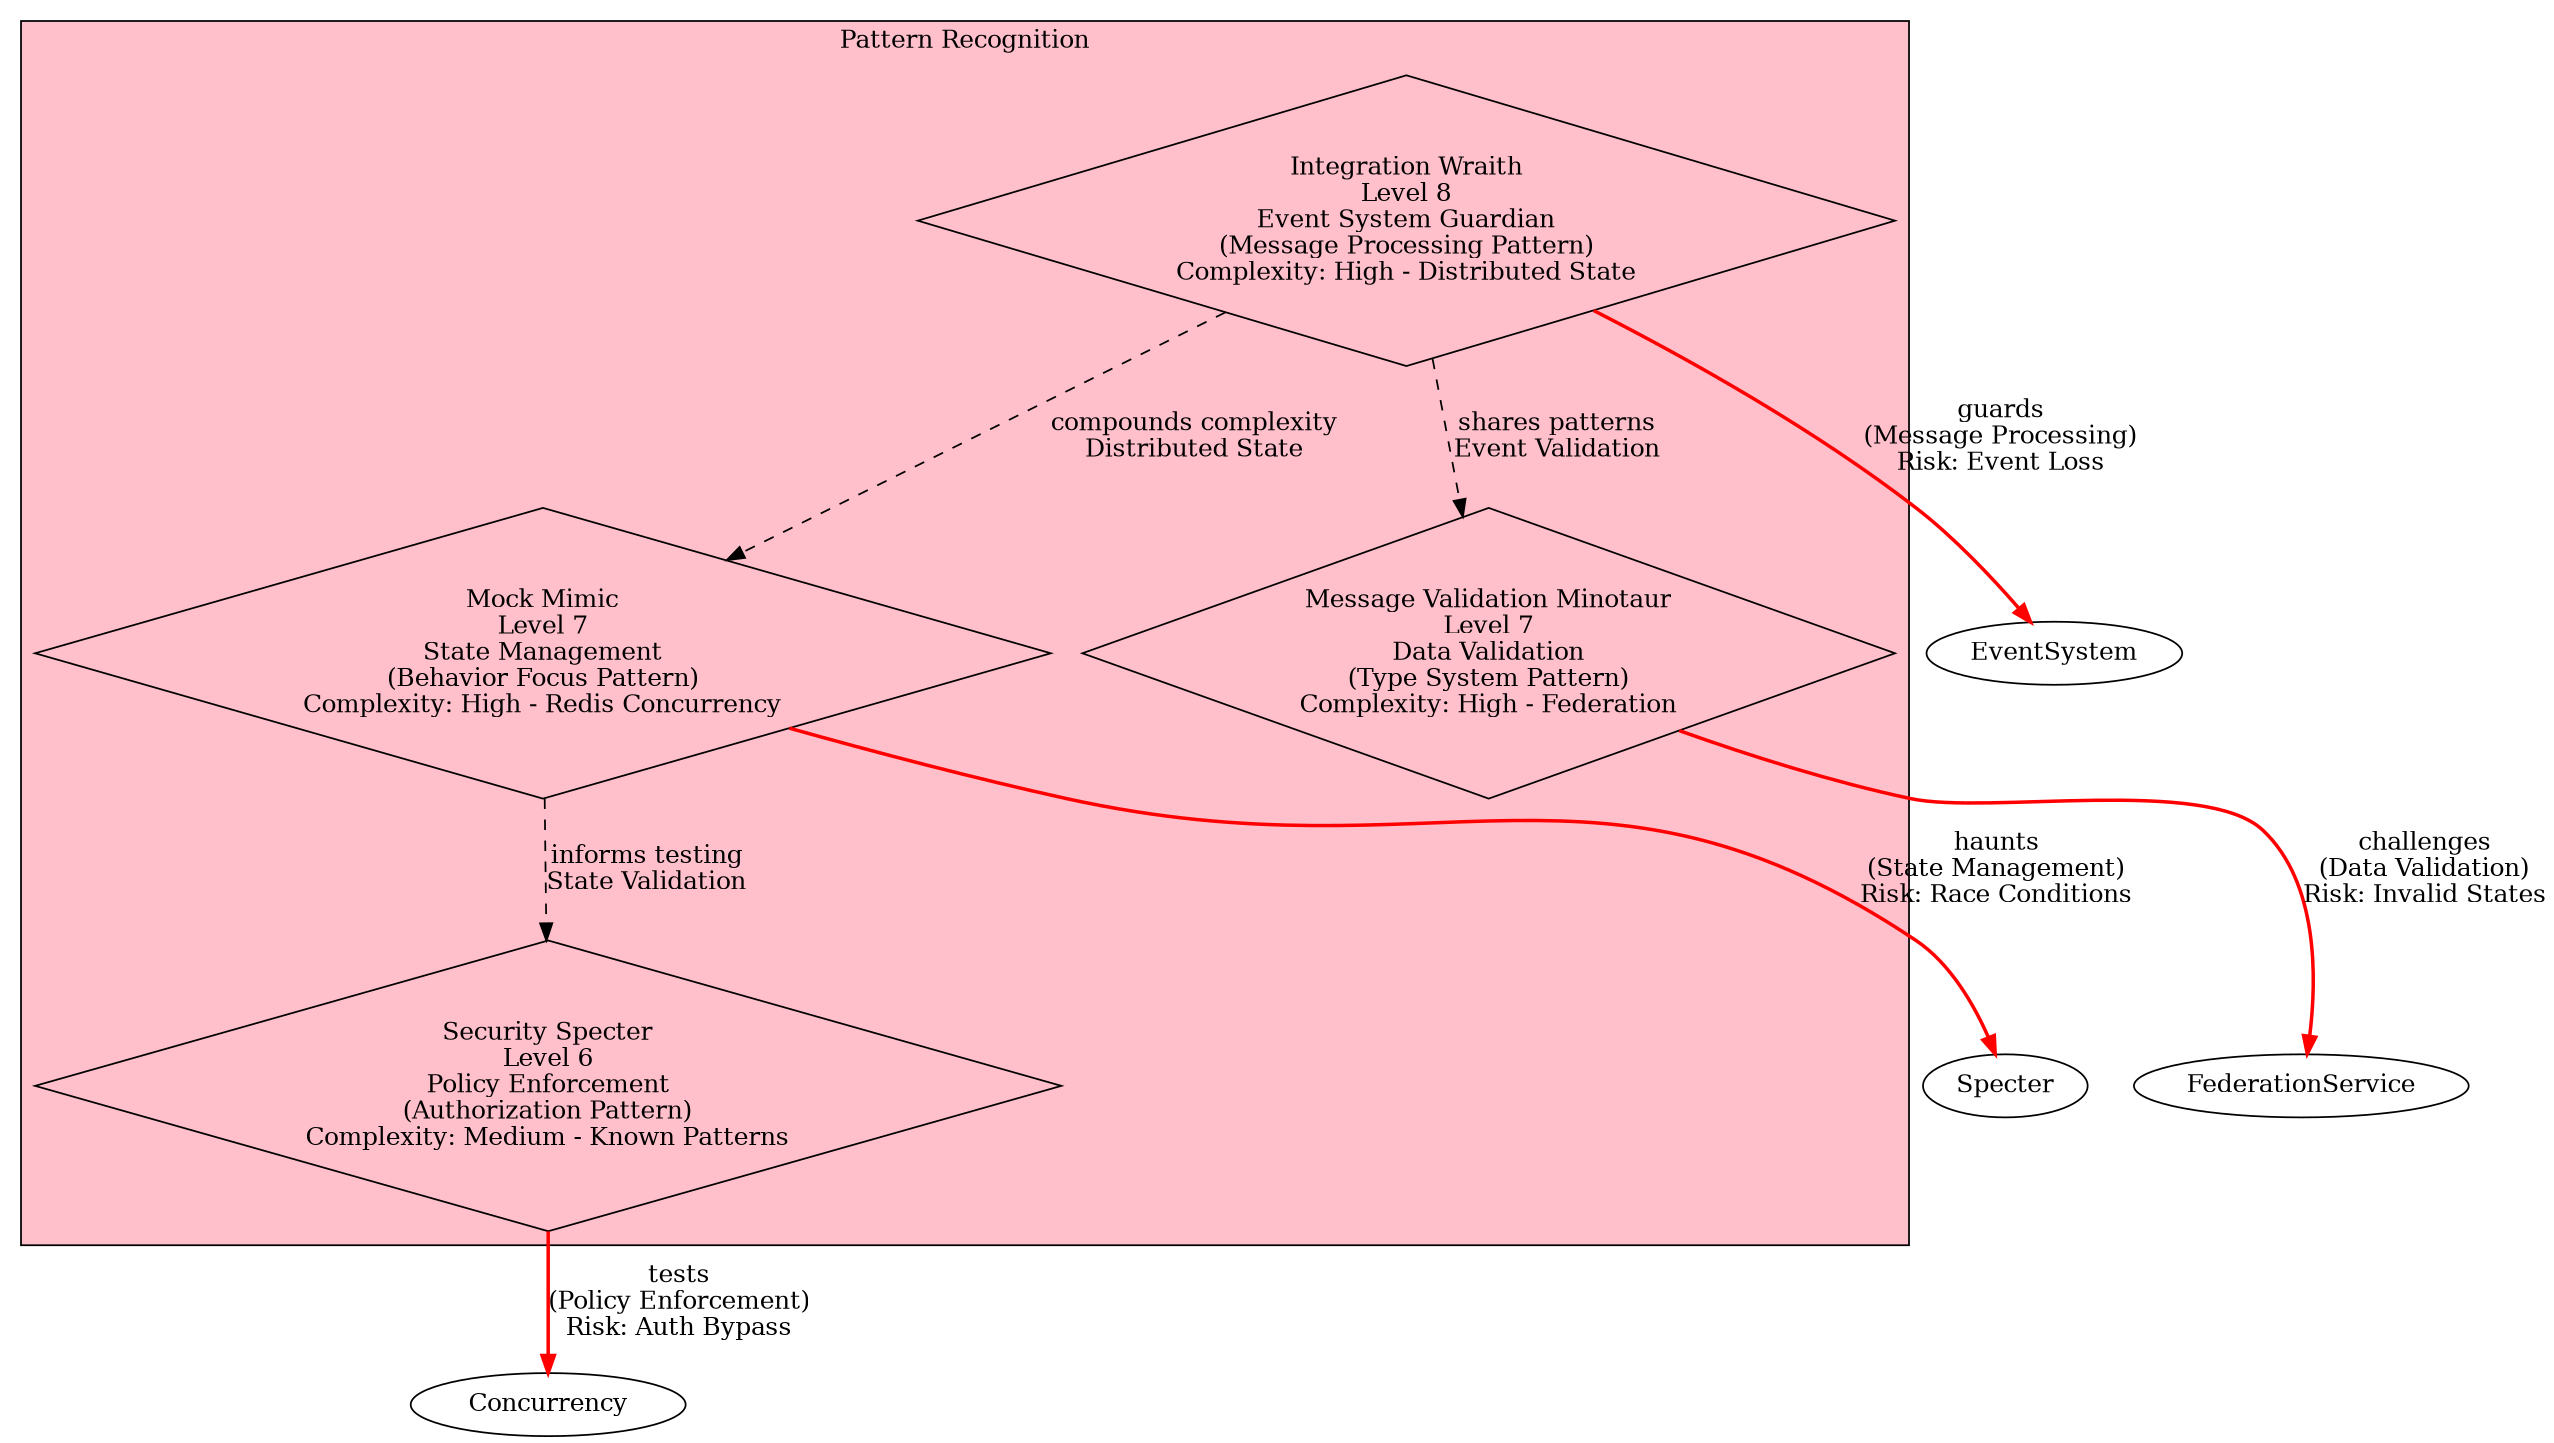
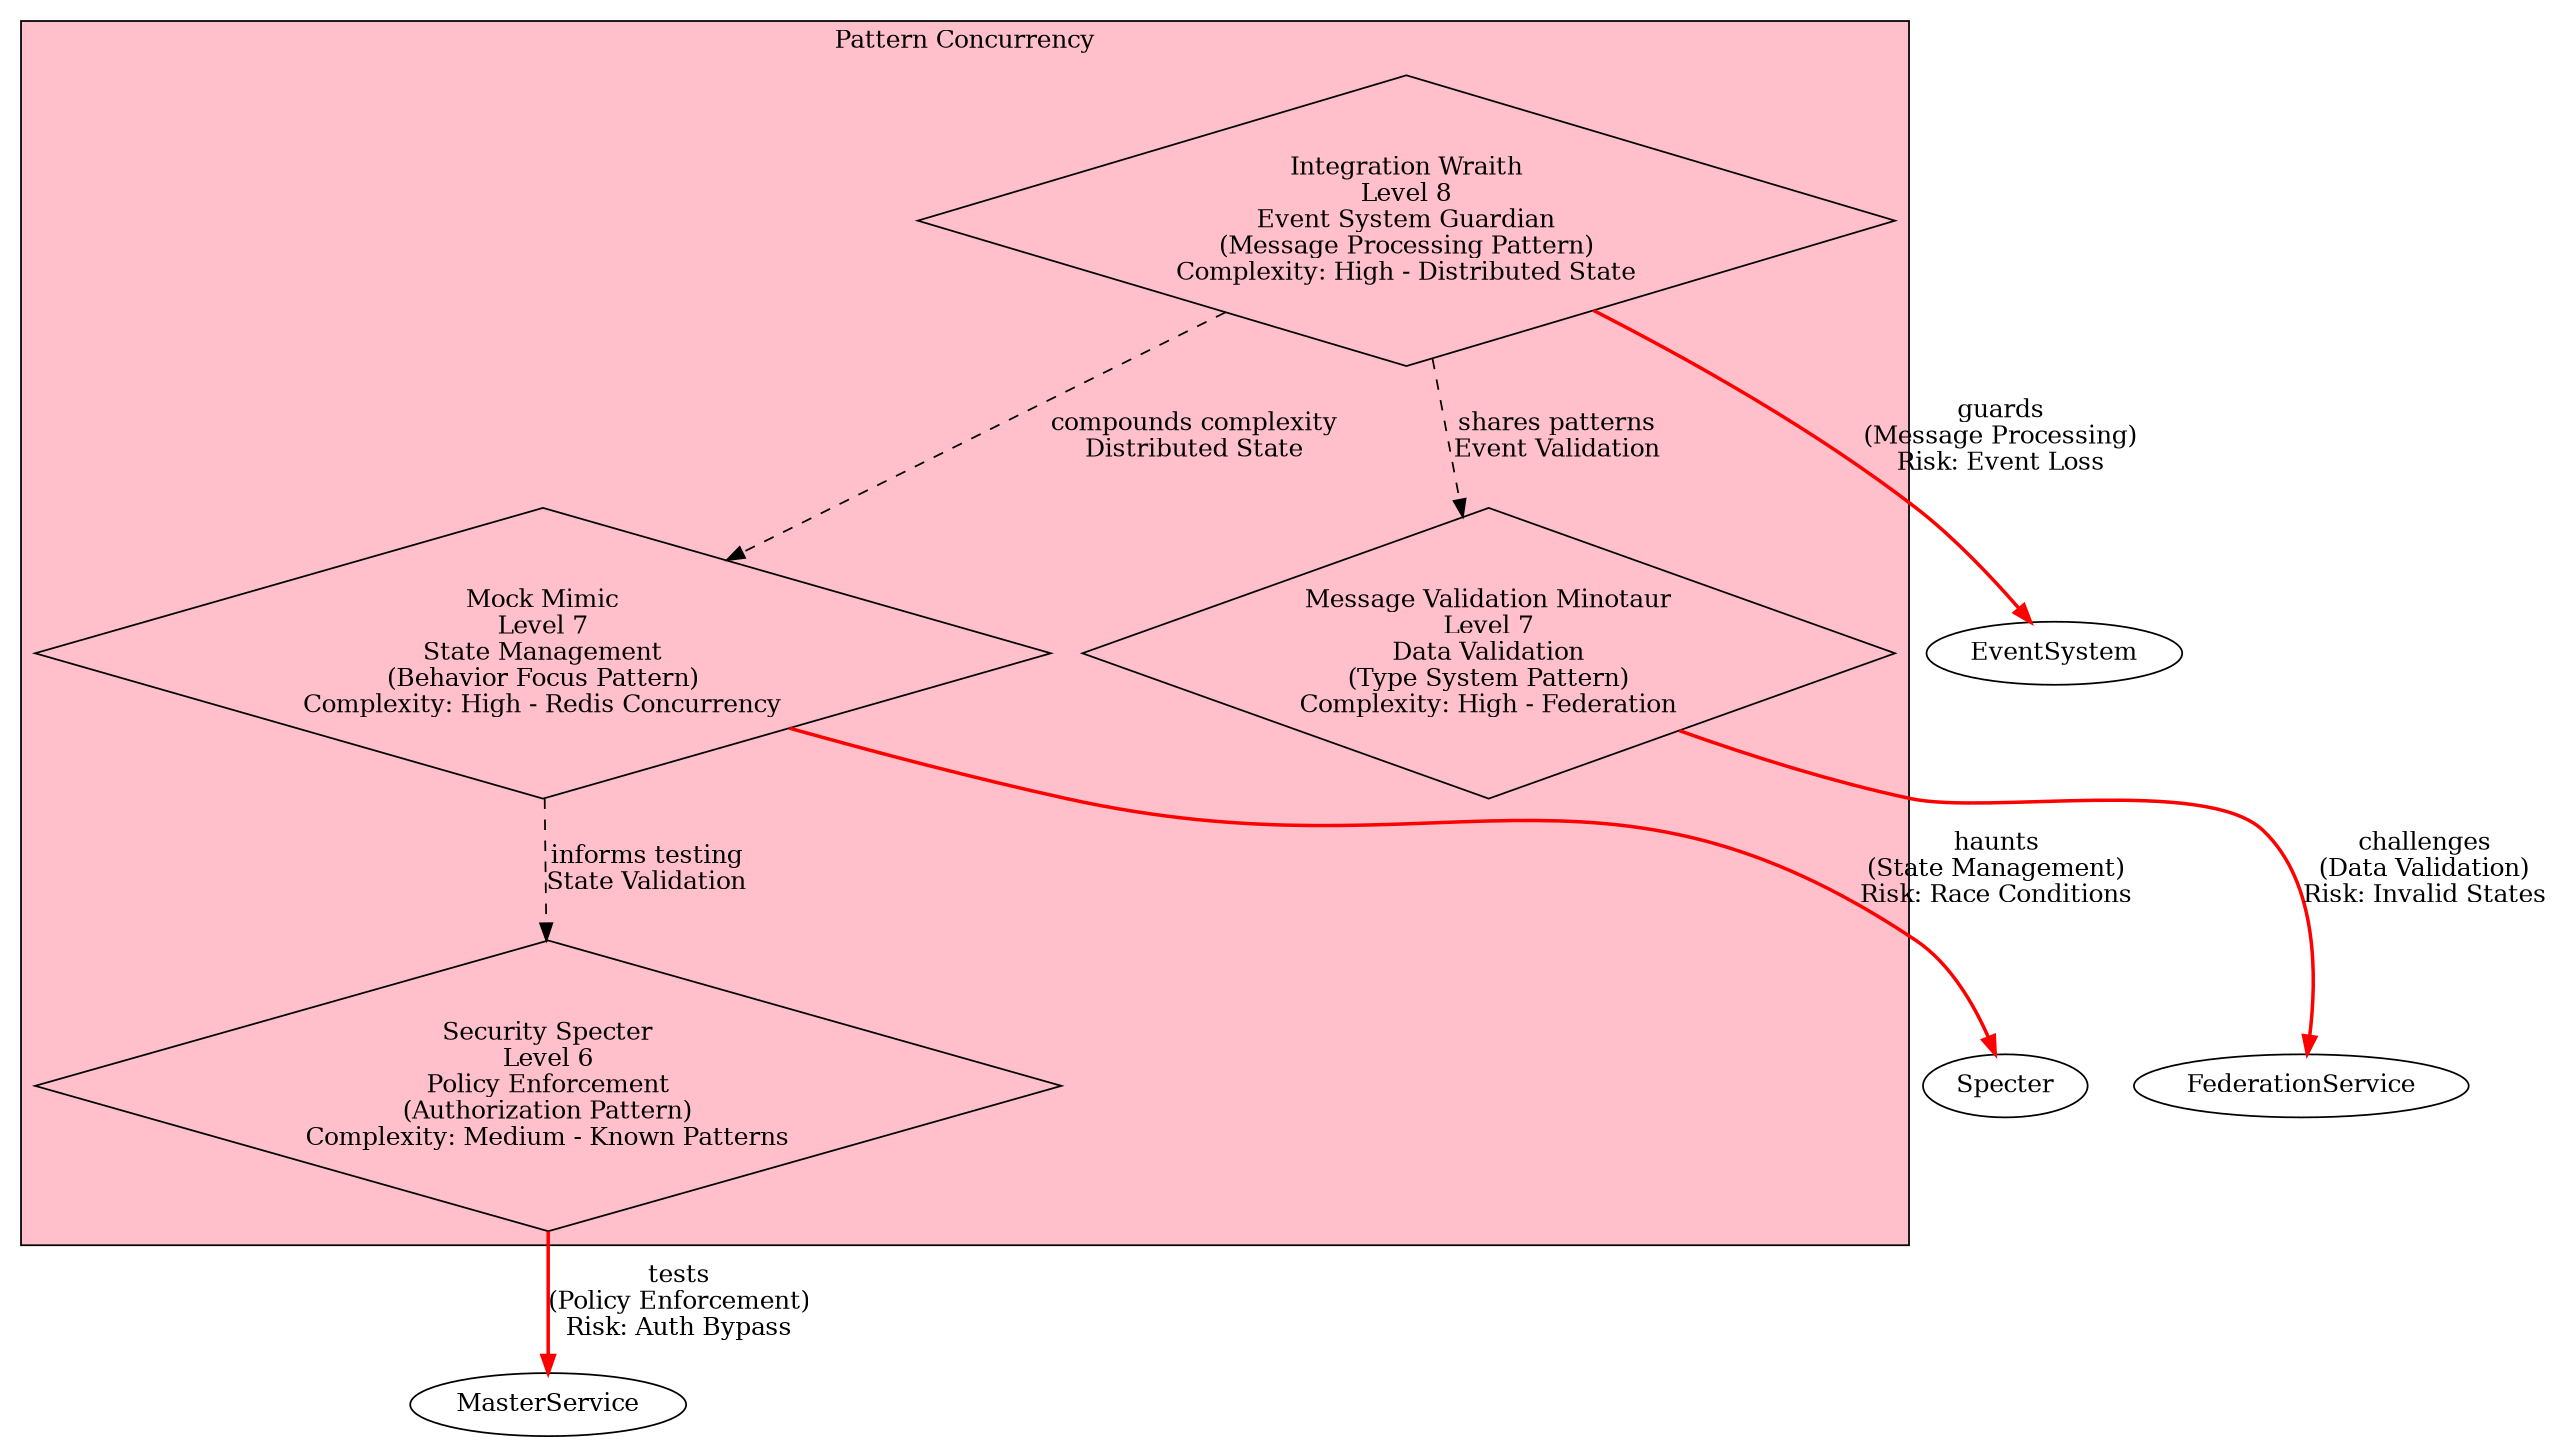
(965, 41) -> (965, 41)
(548, 1405) -> (548, 1405)
